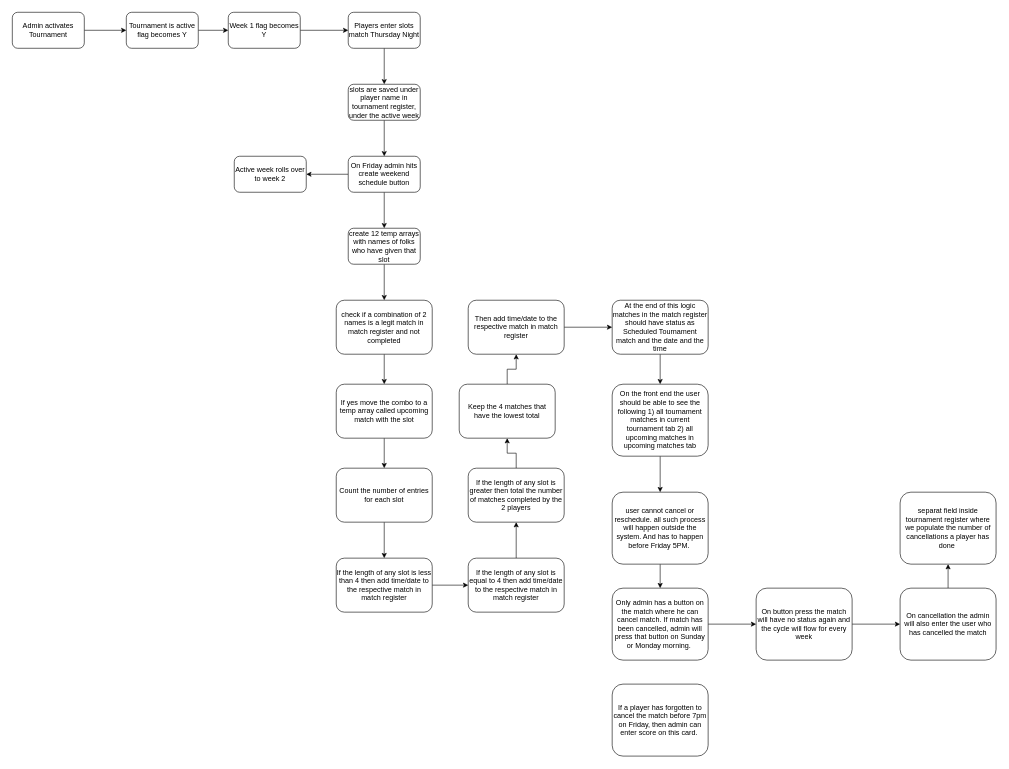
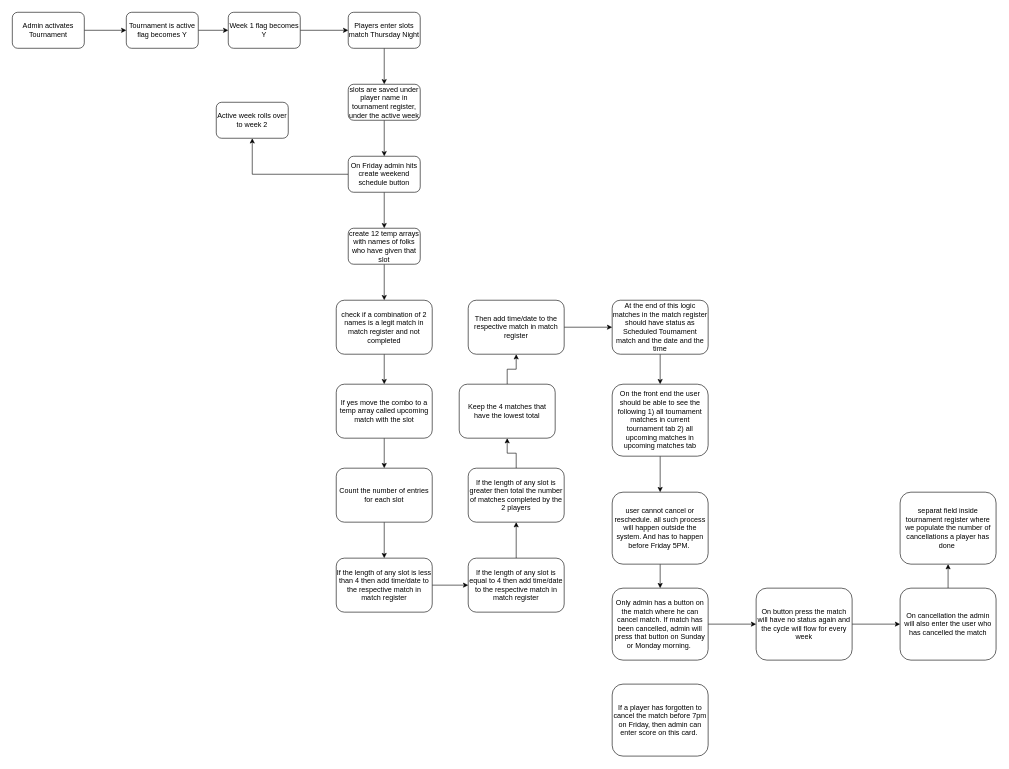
(270, 174) -> (252, 120)
